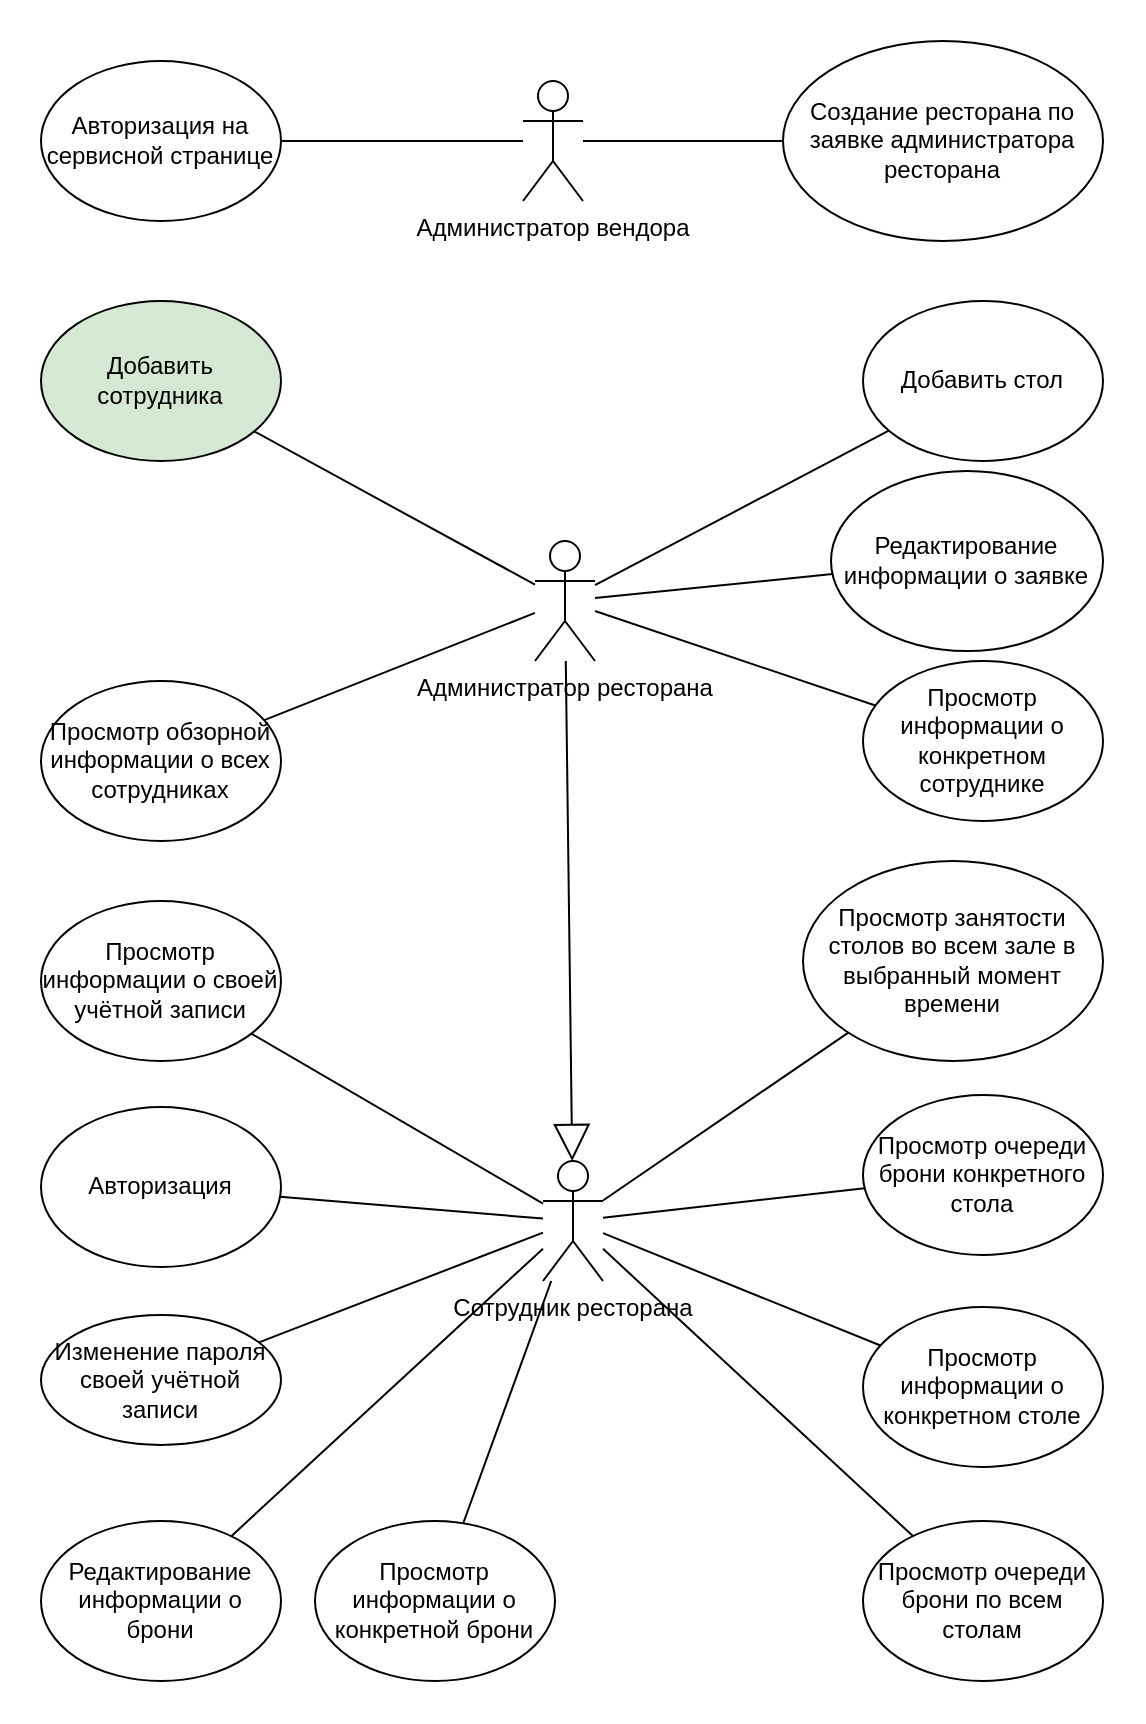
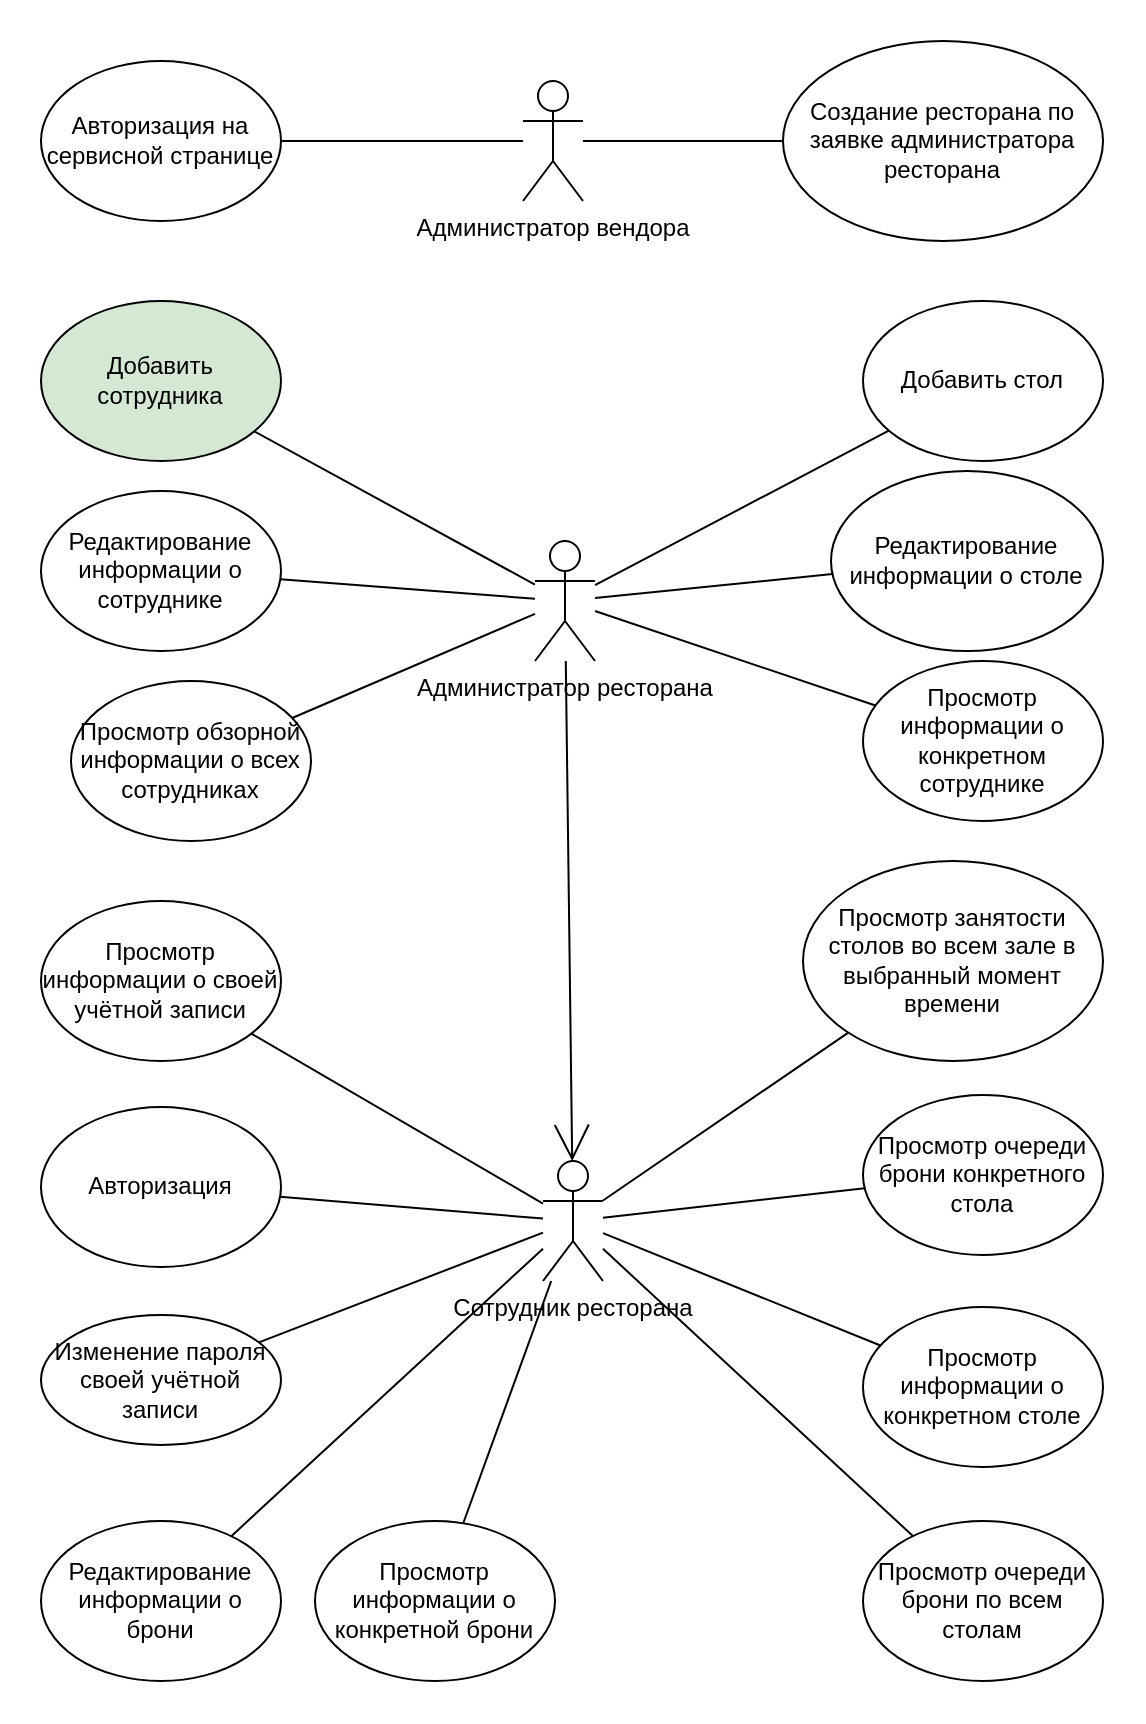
(967, 561) -> (967, 561)
none -> (161, 571)
none -> (407, 589)
(161, 761) -> (191, 761)
(572, 1123) -> (572, 1140)
